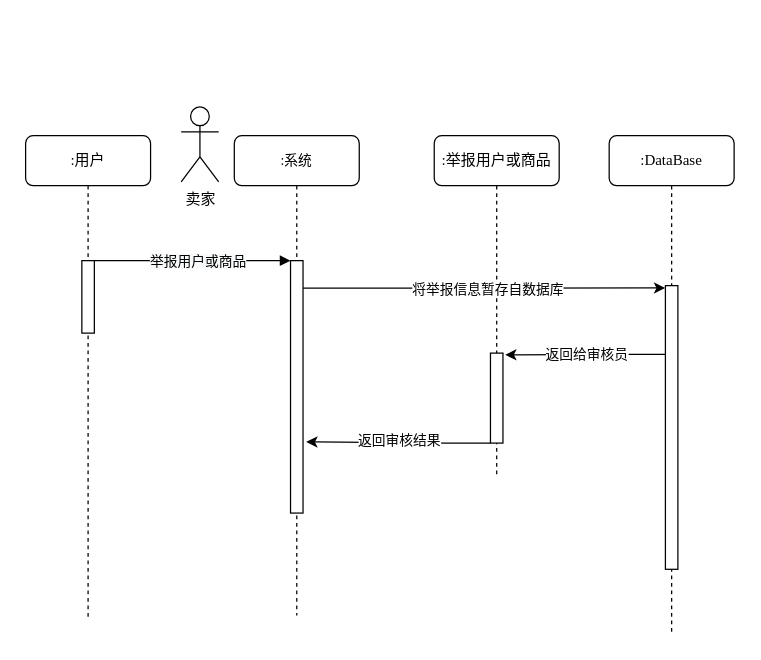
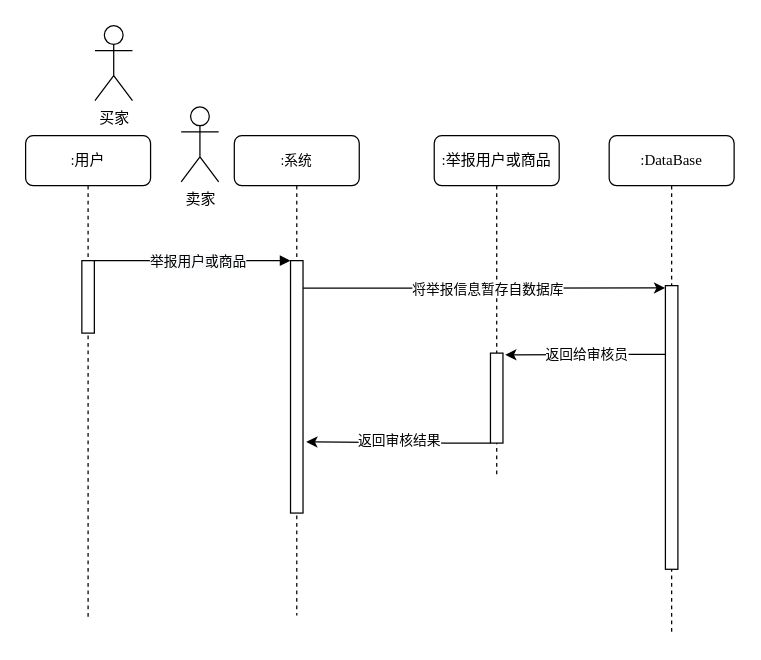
none -> (114, 63)
